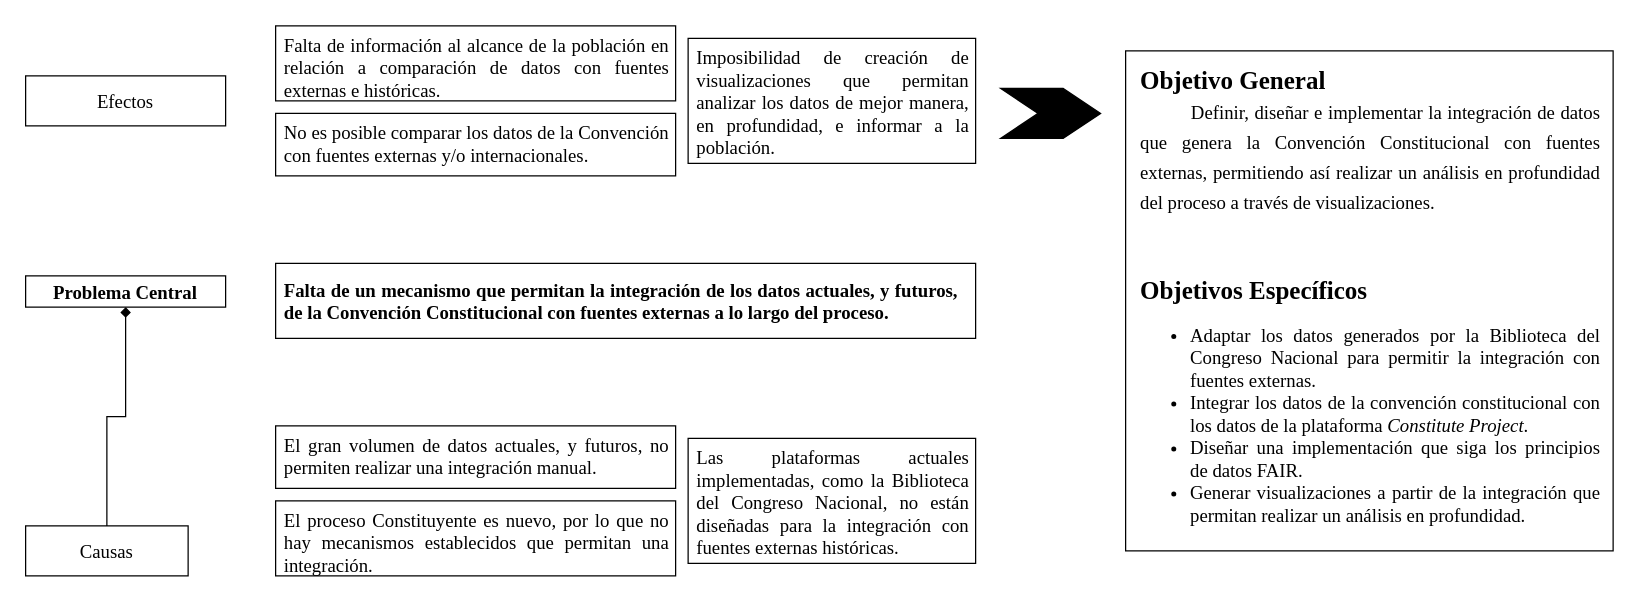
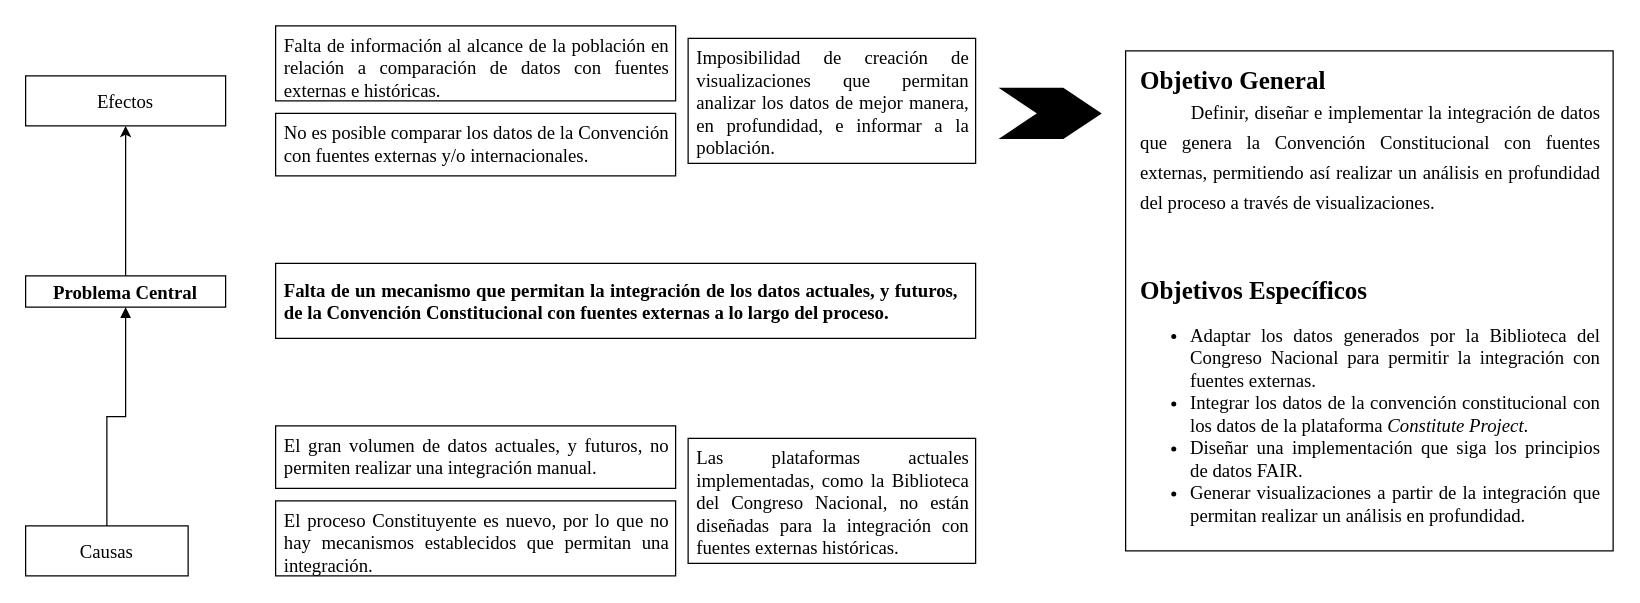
none -> (126, 205)
(126, 318) -> (126, 318)
